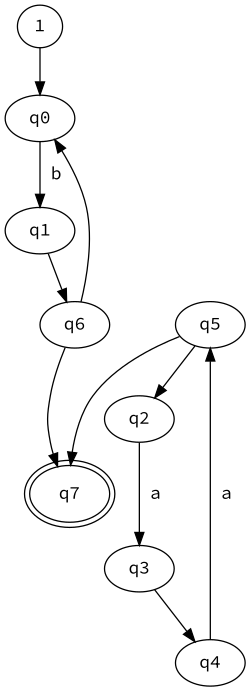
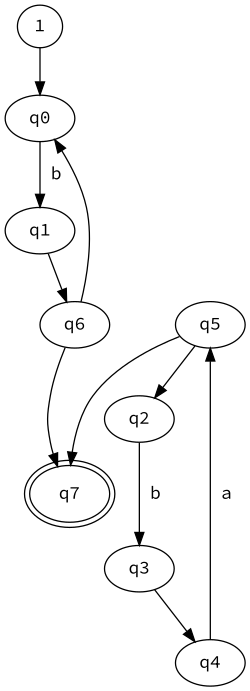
(150, 494) -> (150, 494)
